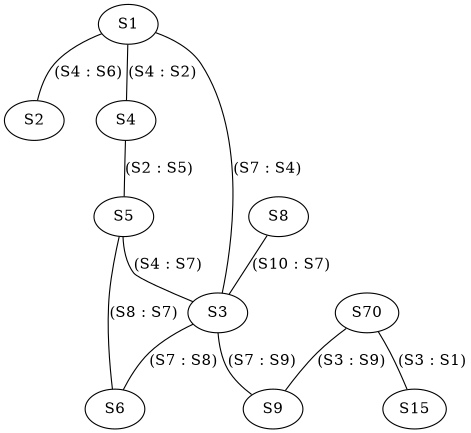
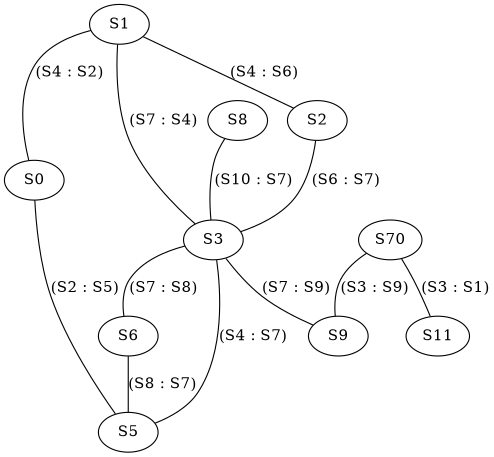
(126, 121) -> (34, 180)
none -> (294, 199)
(415, 409) -> (438, 336)
